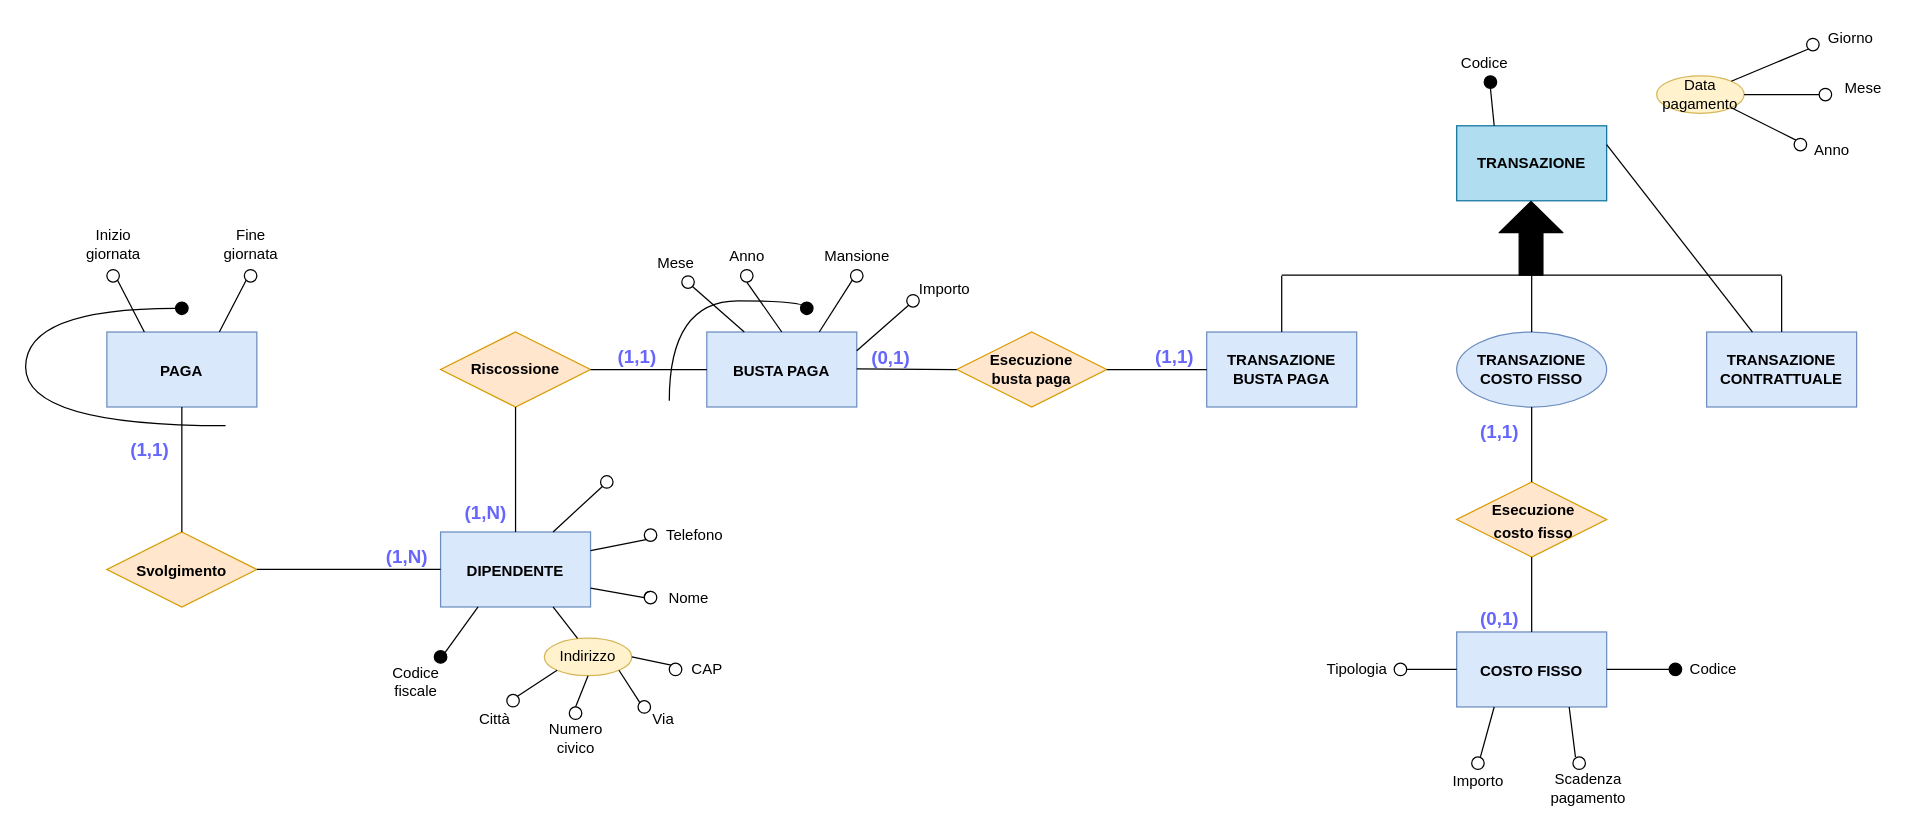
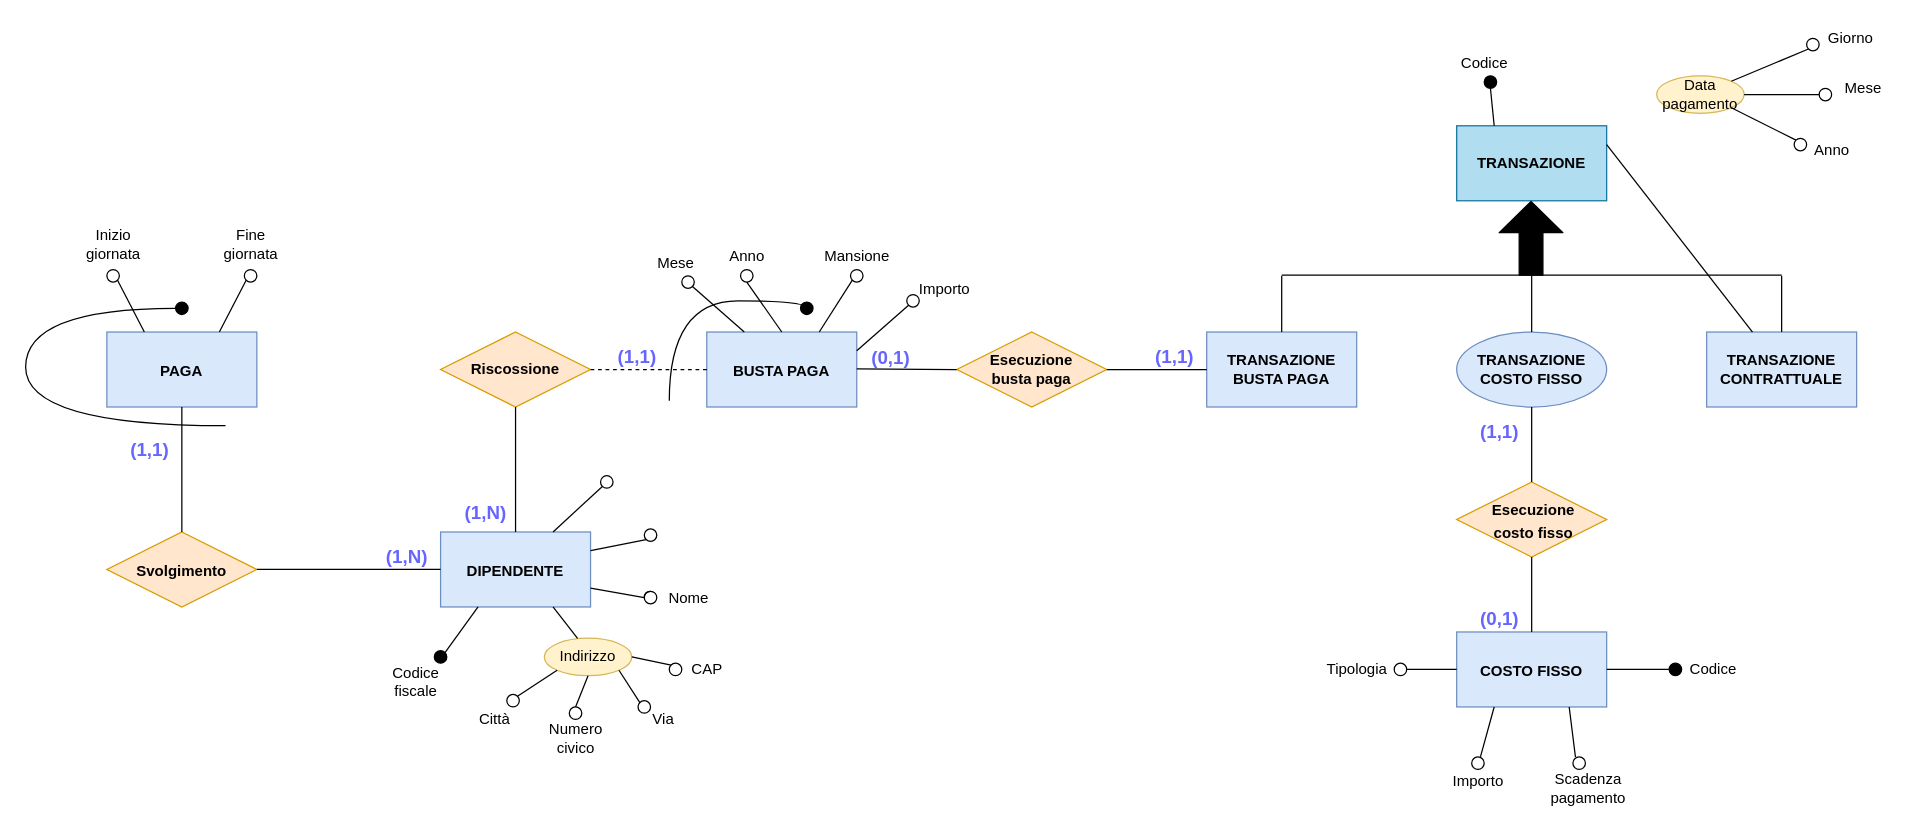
(648, 369) -> (648, 369)
(694, 535) -> none
